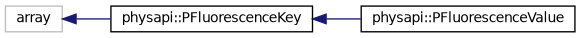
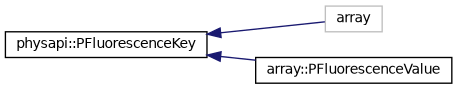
(94, 19) -> (273, 27)
(468, 19) -> (354, 70)
